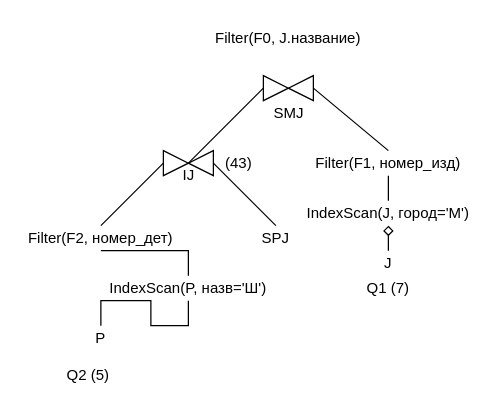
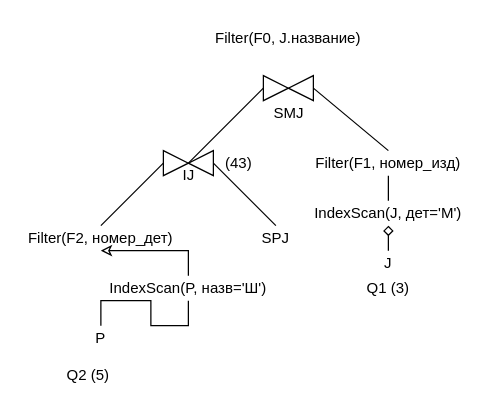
(388, 213) -> (388, 213)
(107, 251) -> (111, 251)
(388, 288) -> (388, 288)
